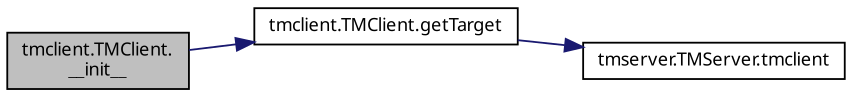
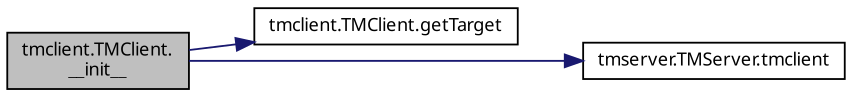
(541, 43) -> (377, 61)
